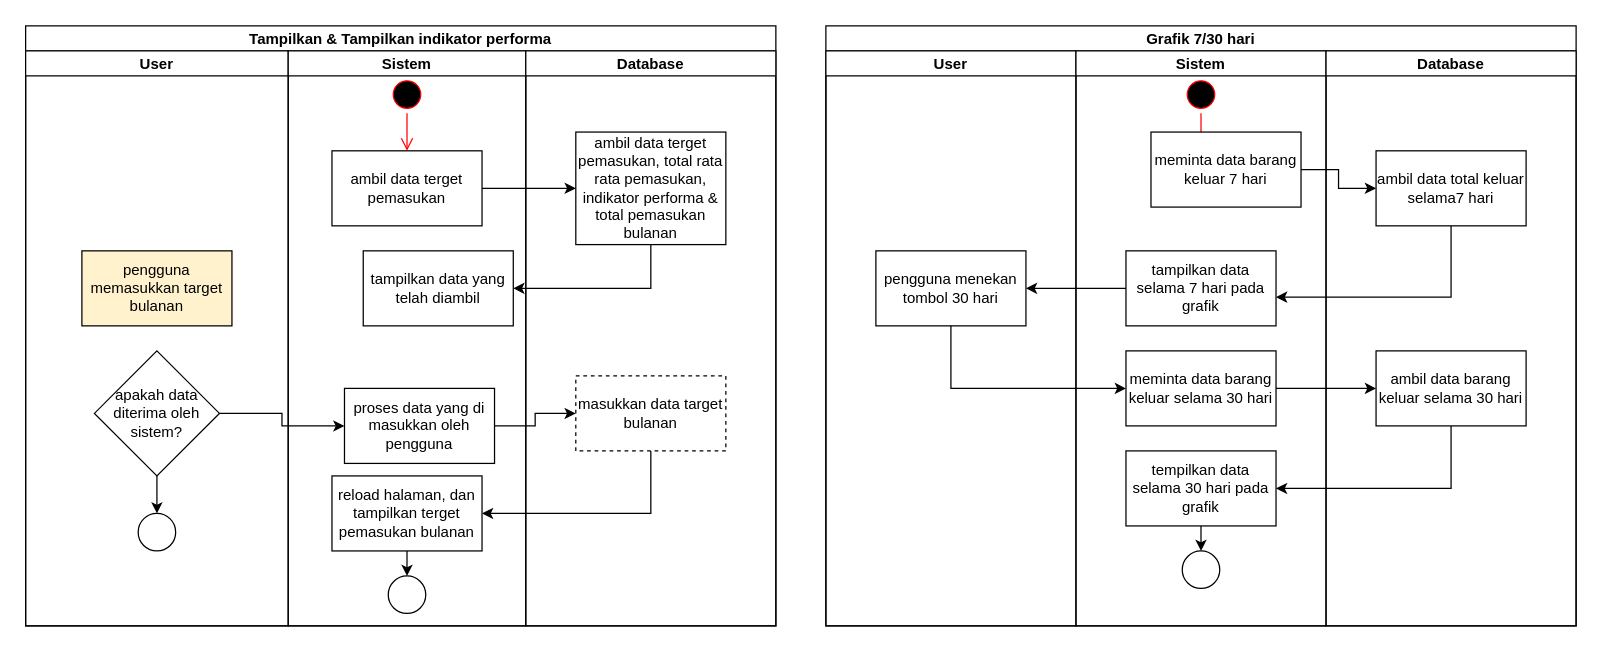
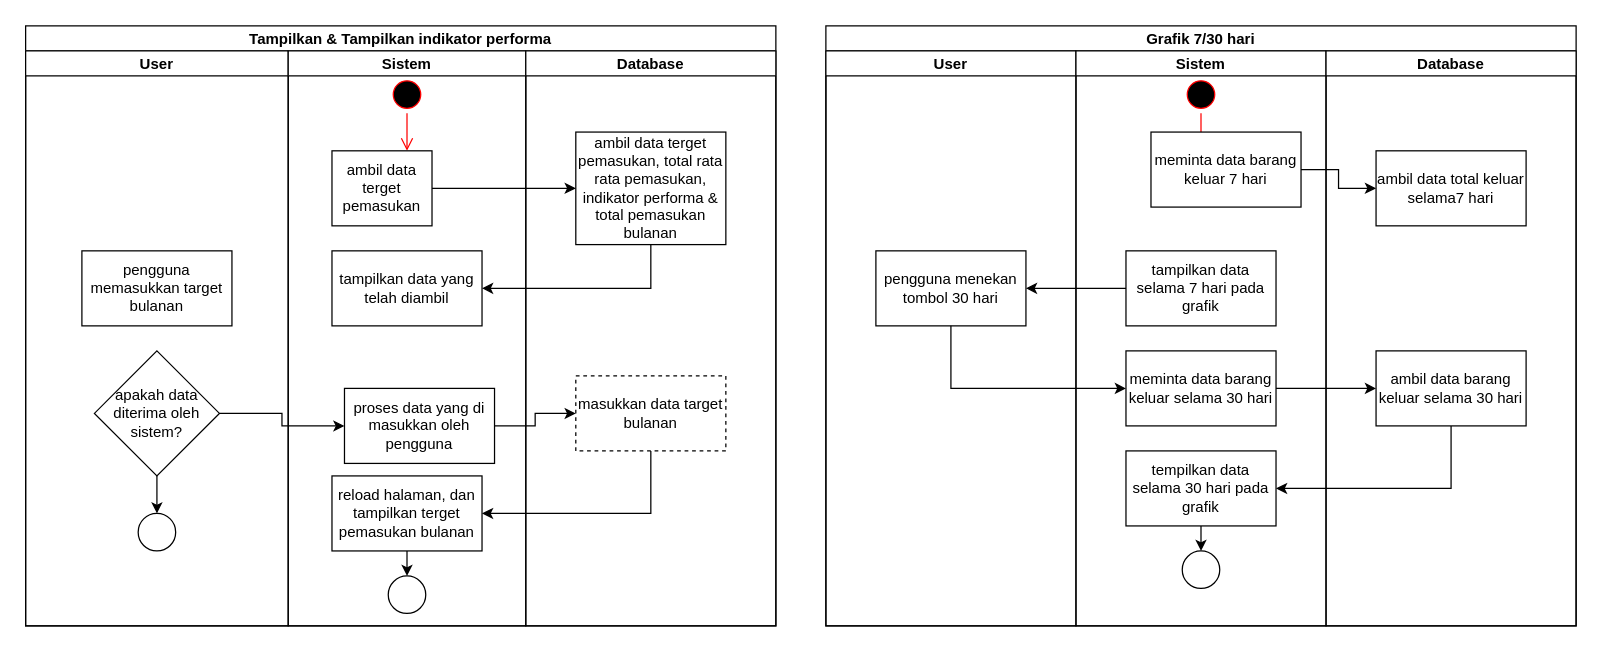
(407, 188) -> (382, 188)
(157, 288) -> (157, 288)
(438, 288) -> (407, 288)
(1403, 297) -> none
